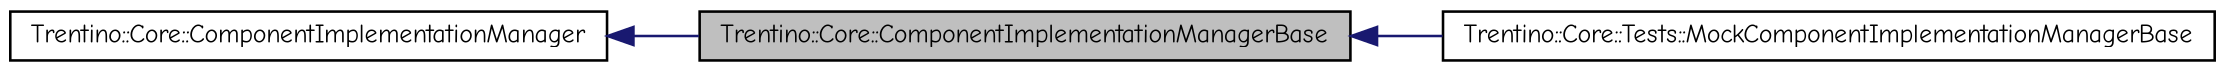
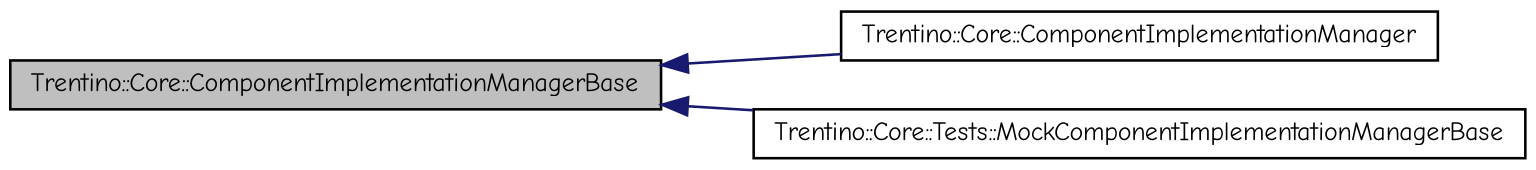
(666, 36) -> (764, 59)
